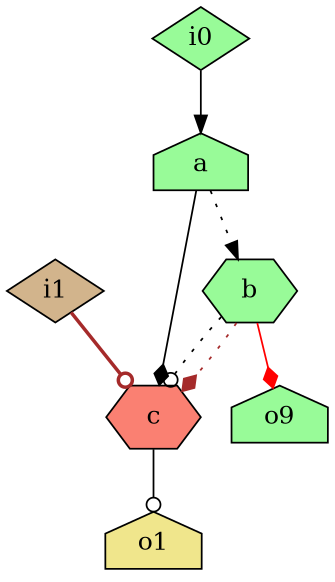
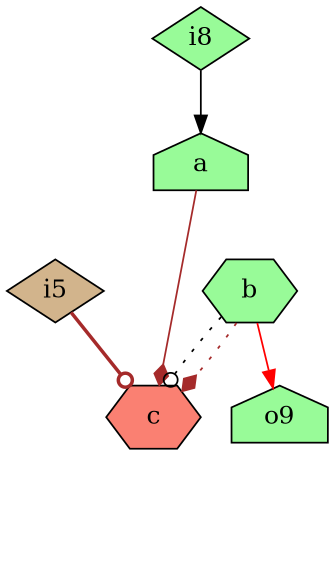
(201, 39) -> (201, 39)
(221, 217) -> none
(180, 277) -> (180, 277)
(55, 291) -> (55, 291)
(263, 347) -> (263, 347)
(154, 543) -> none
